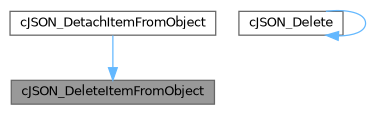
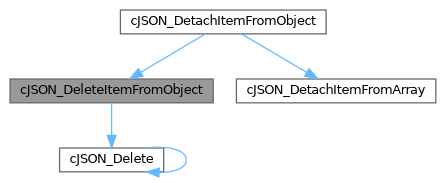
none -> (336, 91)
none -> (112, 119)
